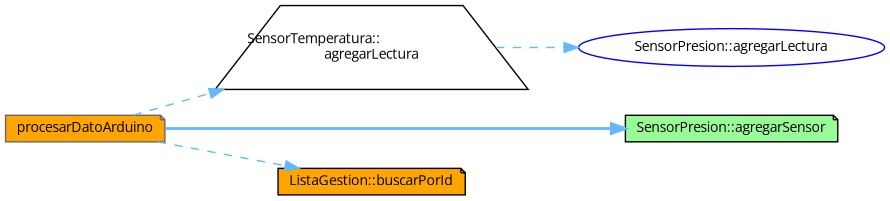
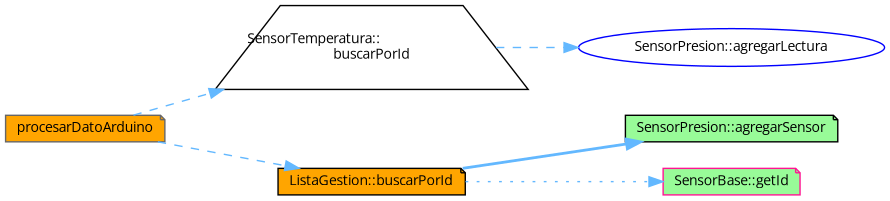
(372, 48) -> (372, 48)
(388, 129) -> (544, 156)
none -> (732, 182)
